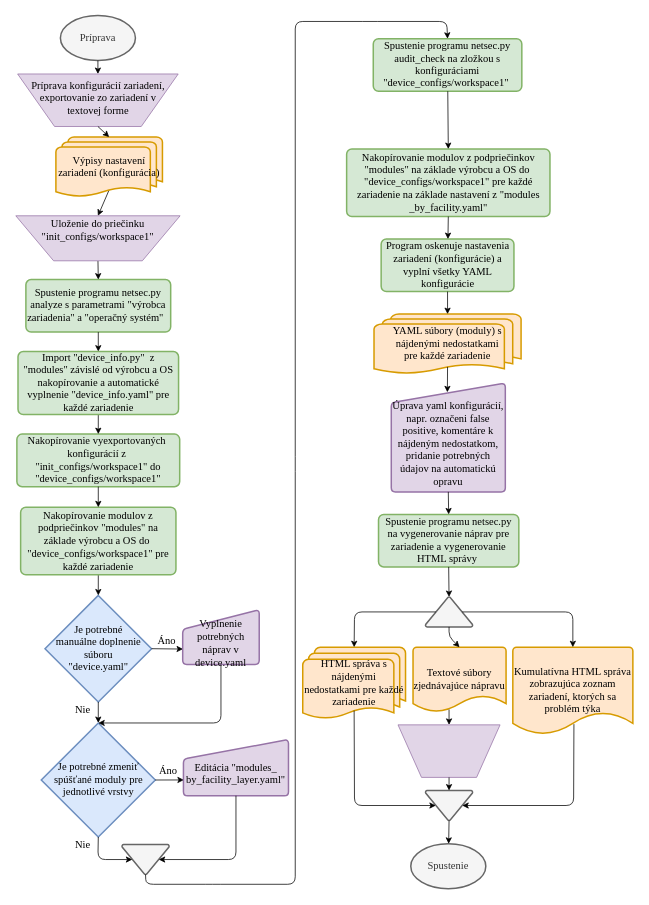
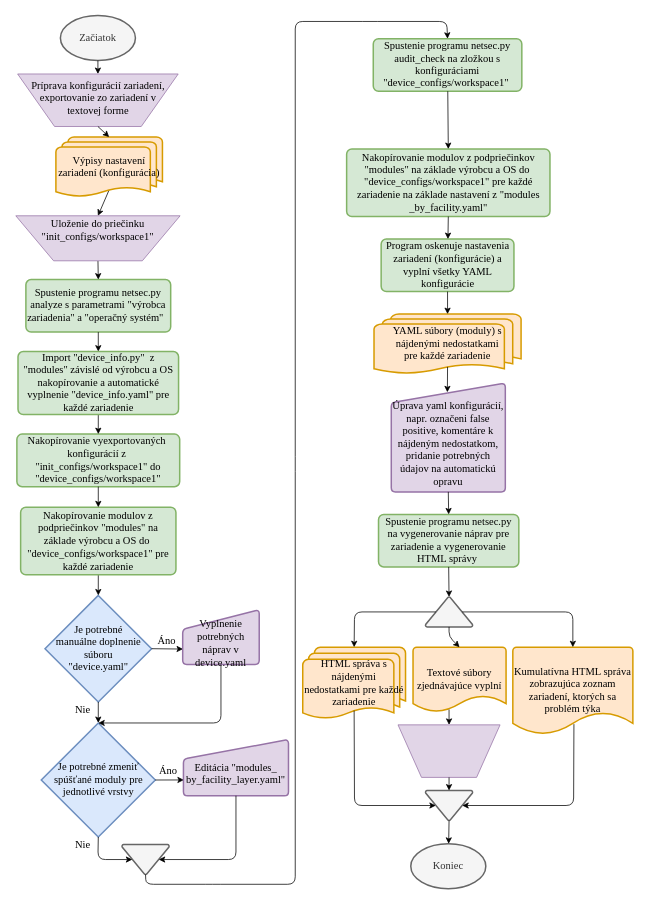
(98, 38) -> (98, 38)
(459, 679) -> (459, 679)
(448, 866) -> (448, 866)
